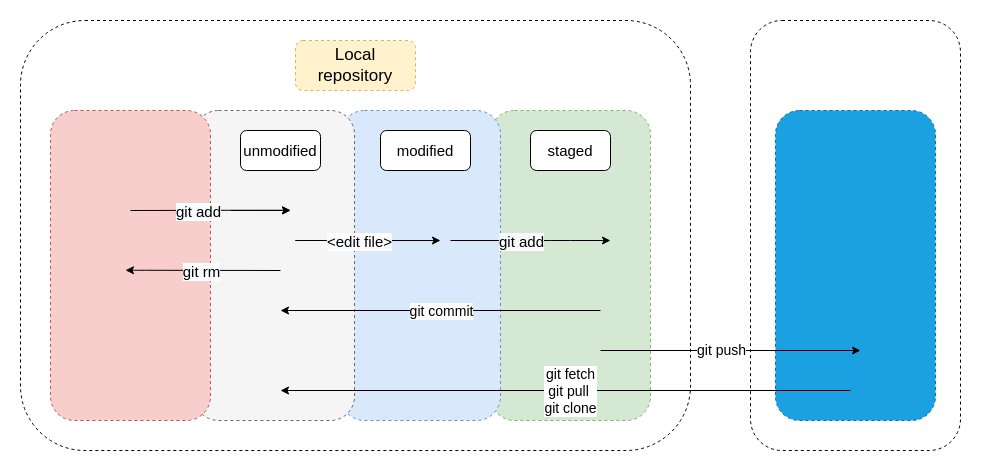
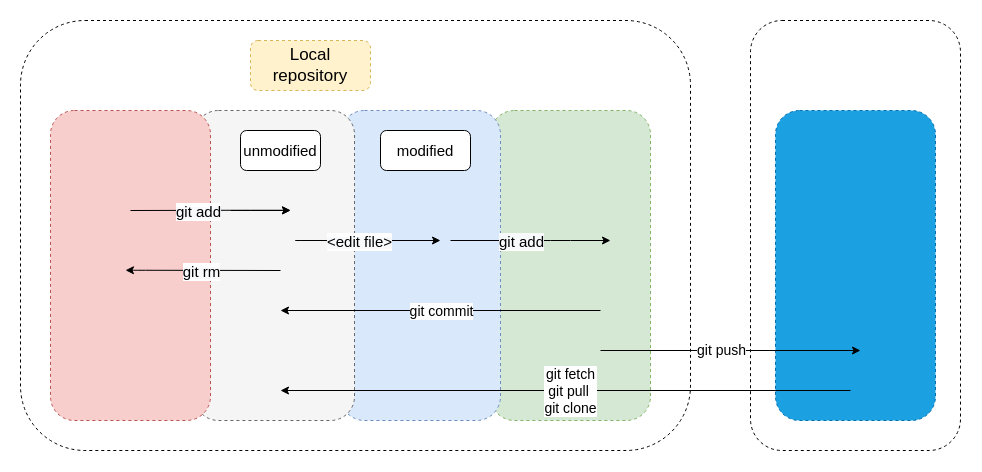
(356, 66) -> (311, 66)
(571, 151) -> none
